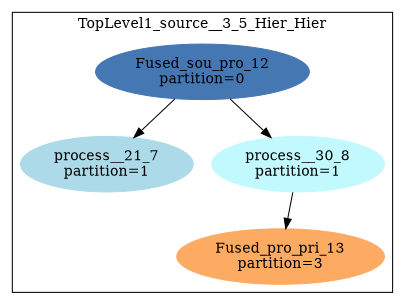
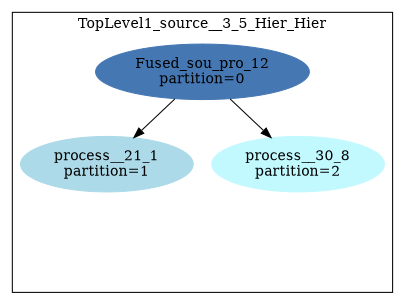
(107, 164) -> (107, 164)
(298, 164) -> (298, 164)
(281, 257) -> none
